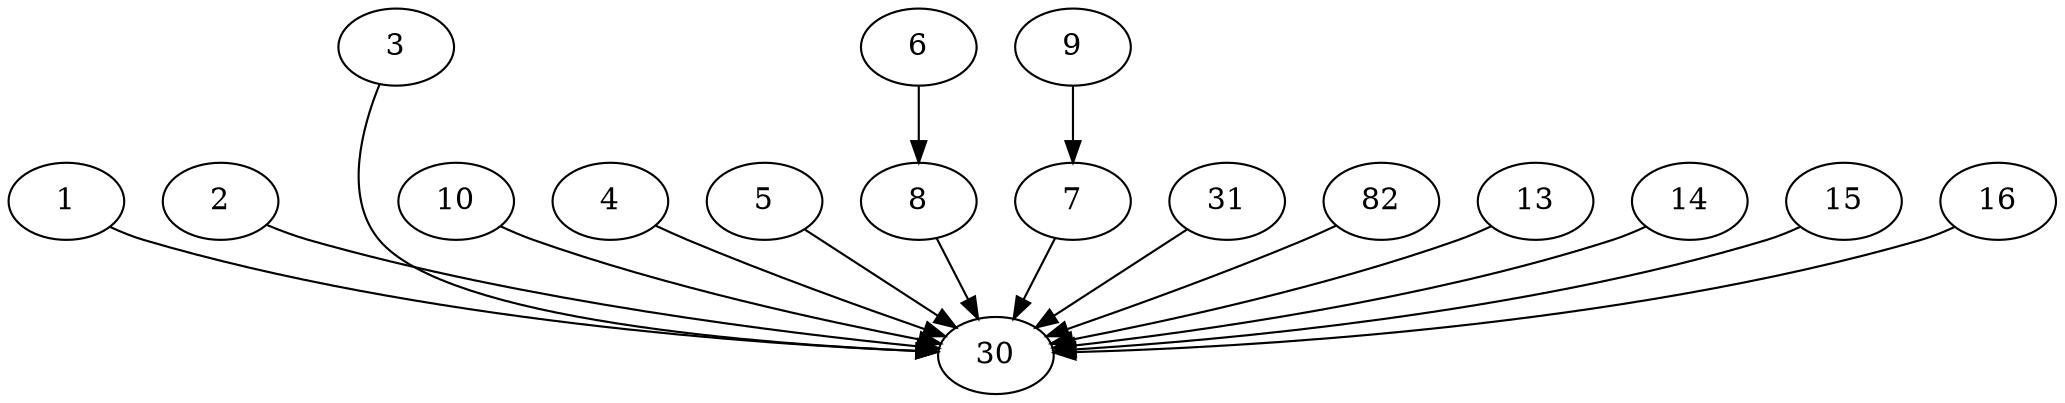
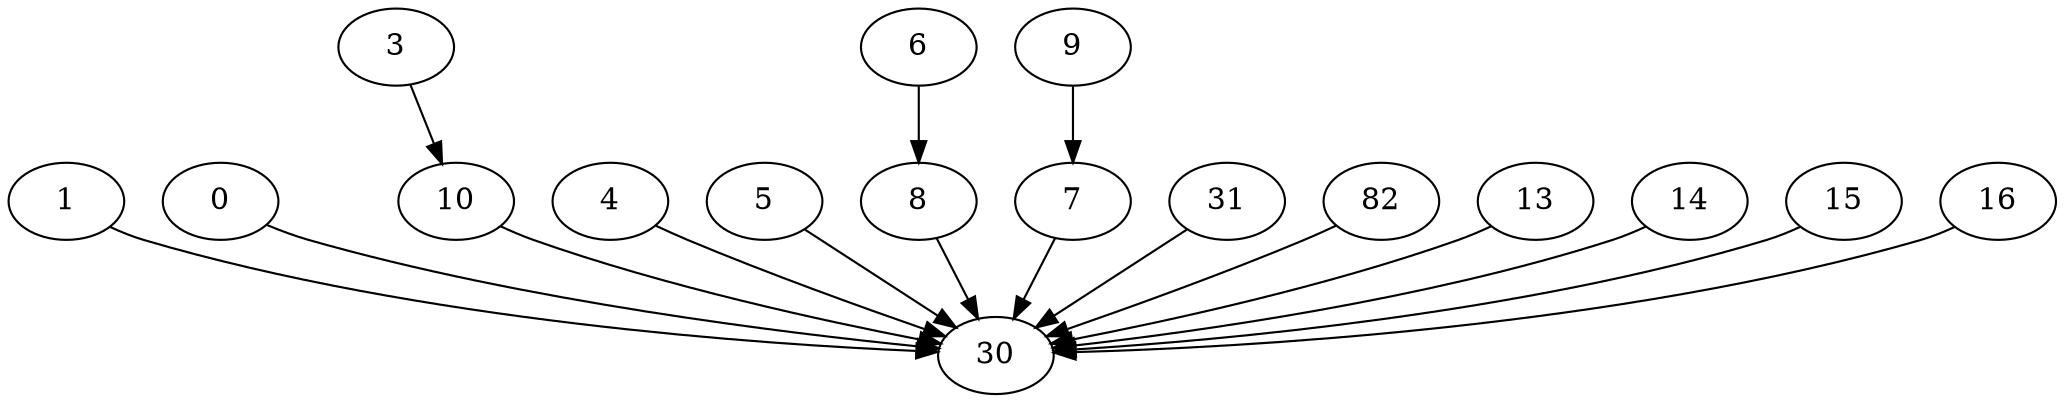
(221, 201) -> (221, 201)
(507, 300) -> (422, 114)
